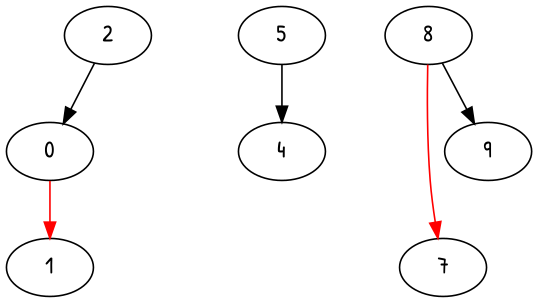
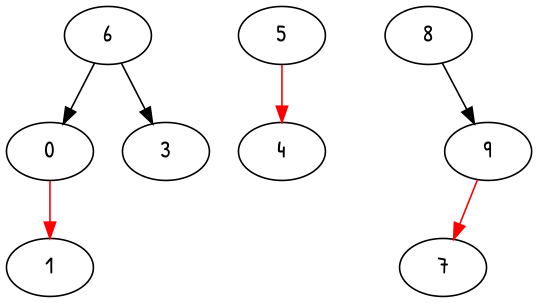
(108, 35) -> (108, 35)
(282, 86) -> (282, 86)
(428, 144) -> (469, 202)
none -> (166, 151)
